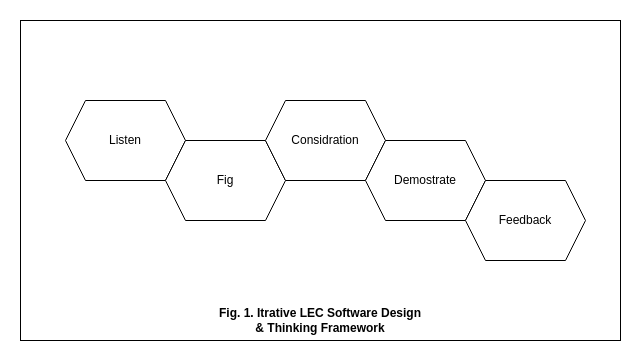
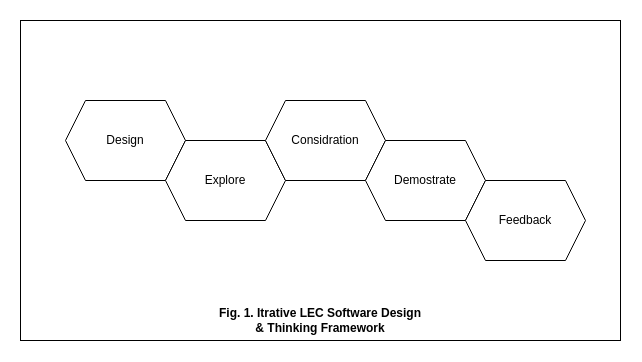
(126, 141) -> (126, 141)
(226, 181) -> (226, 181)
